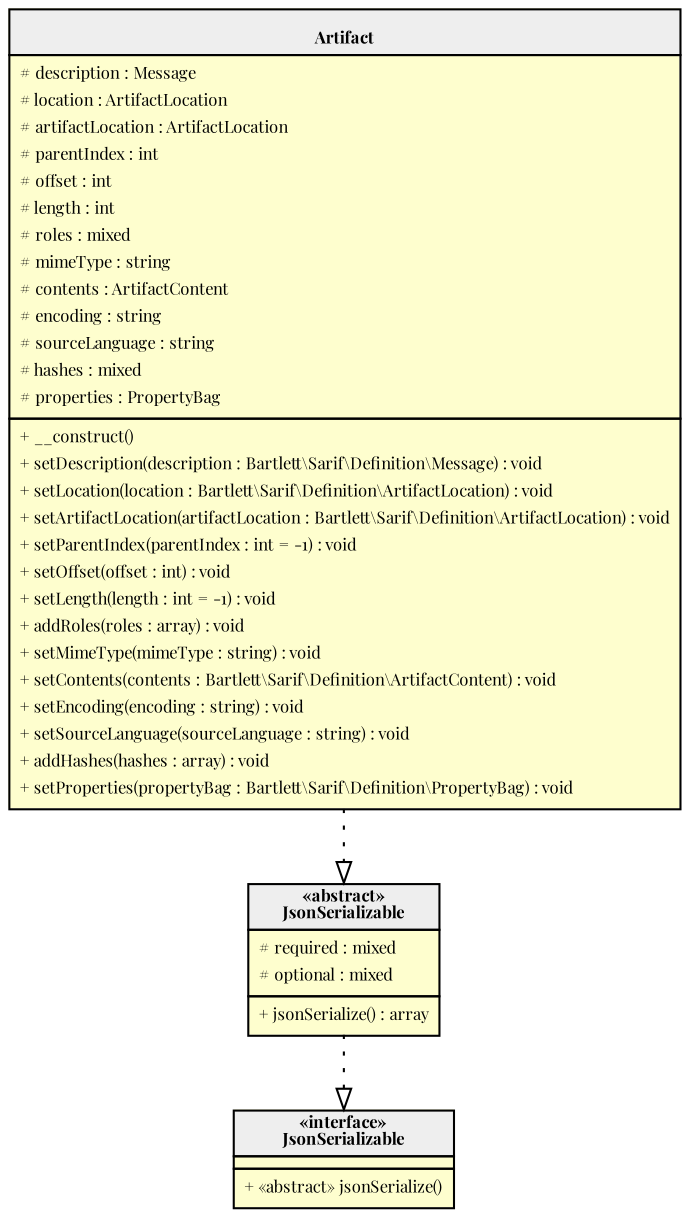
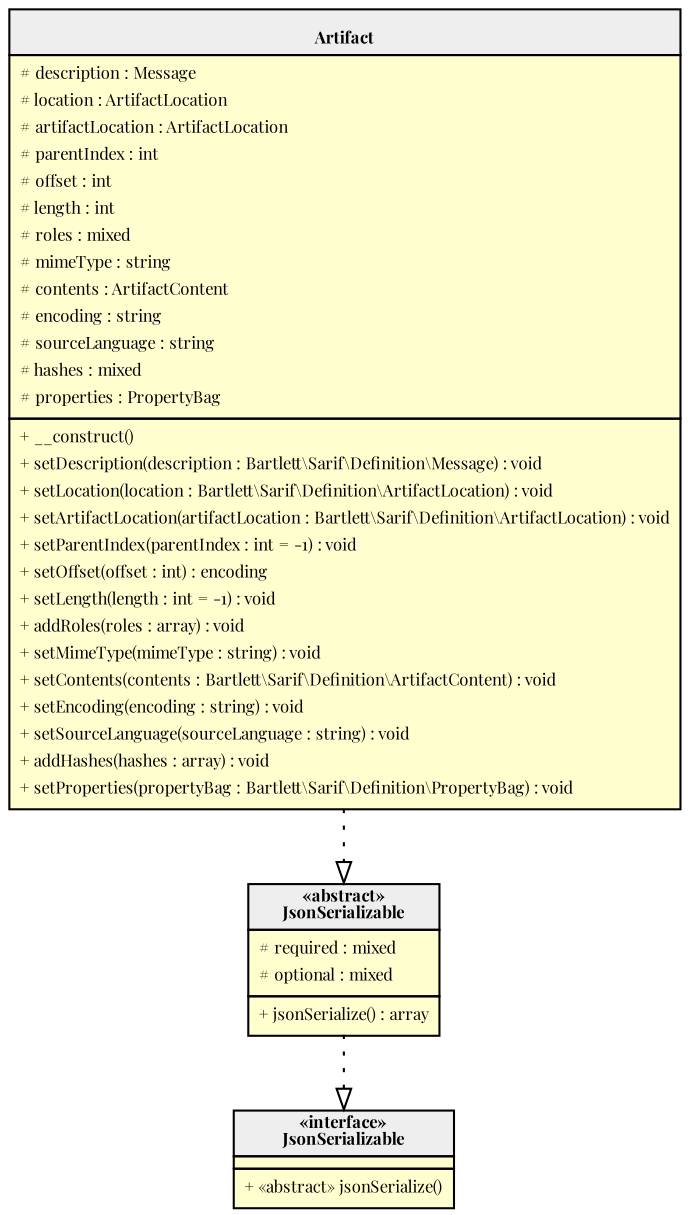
(126, 572) -> (144, 572)
